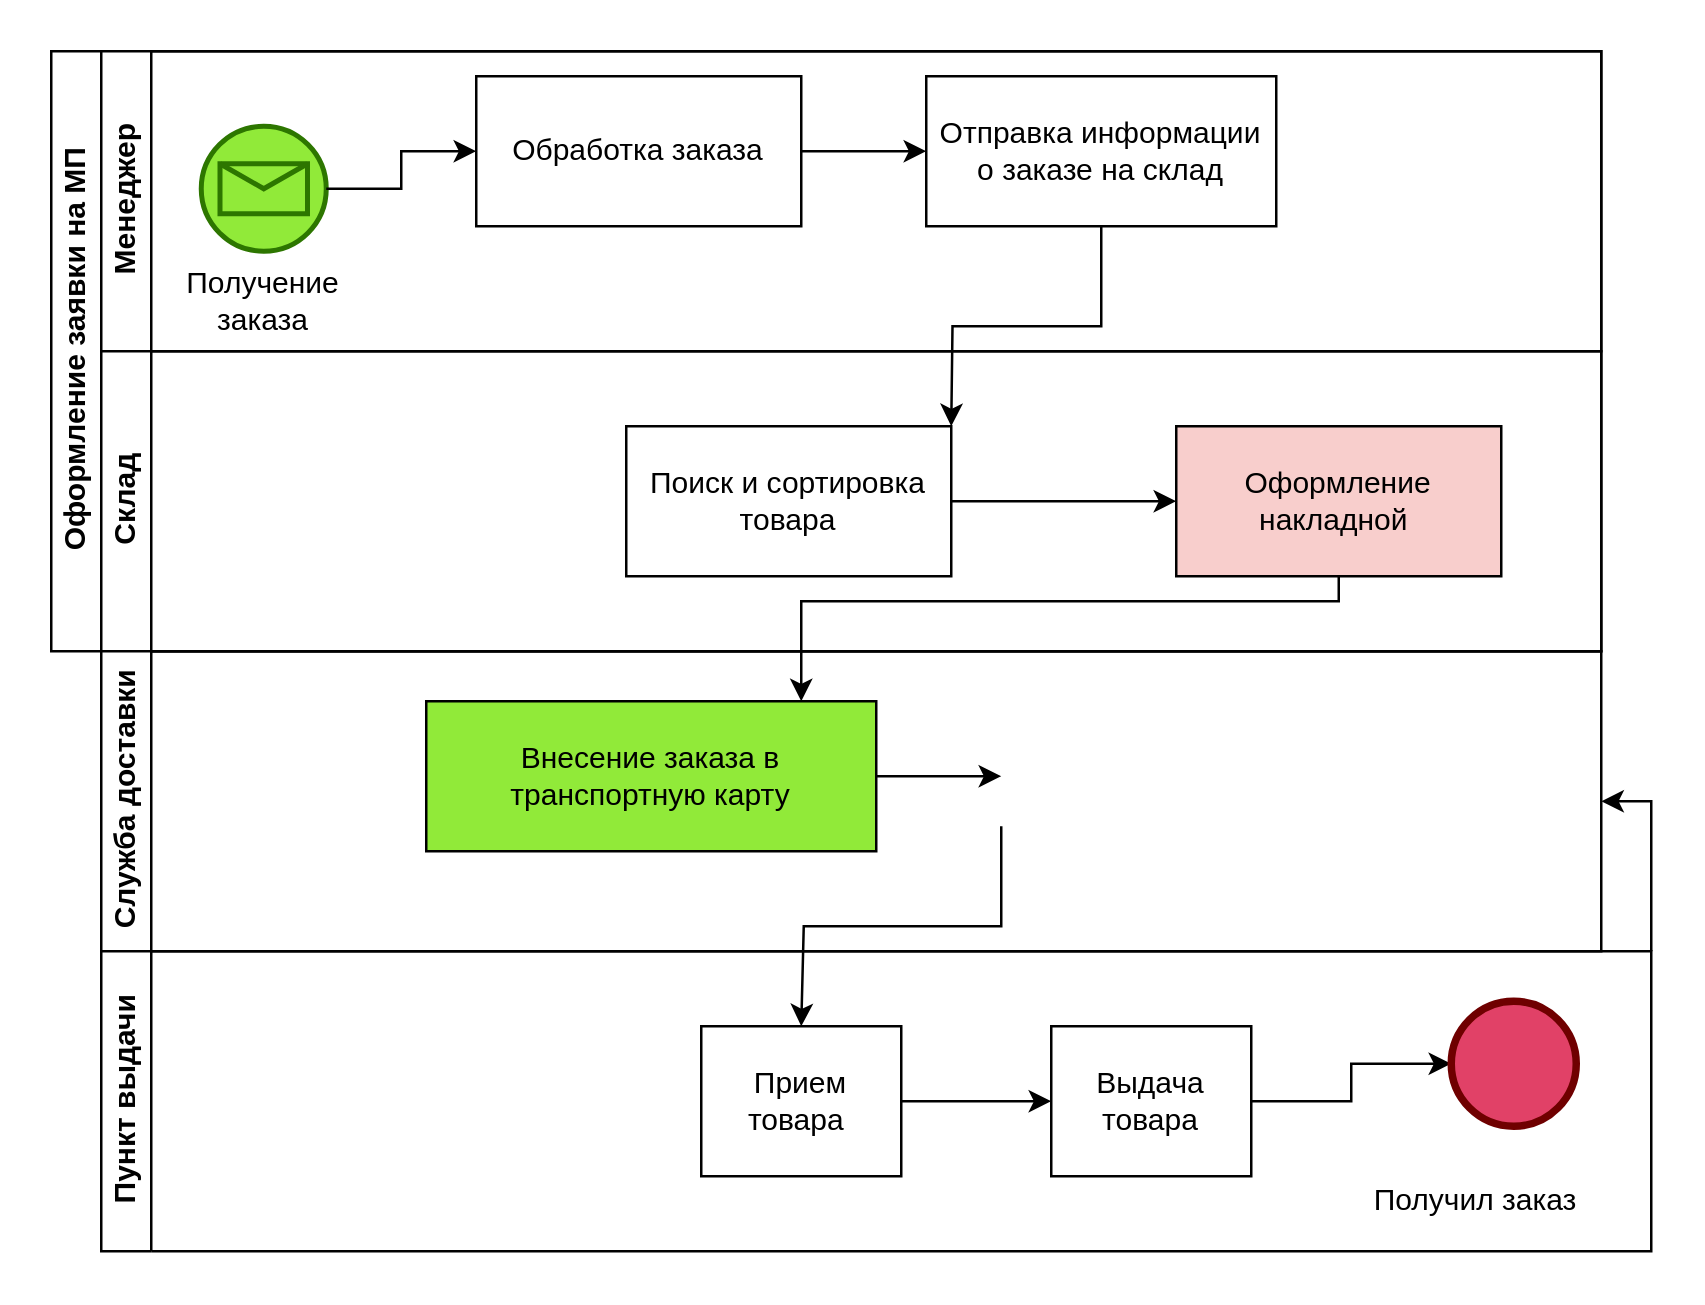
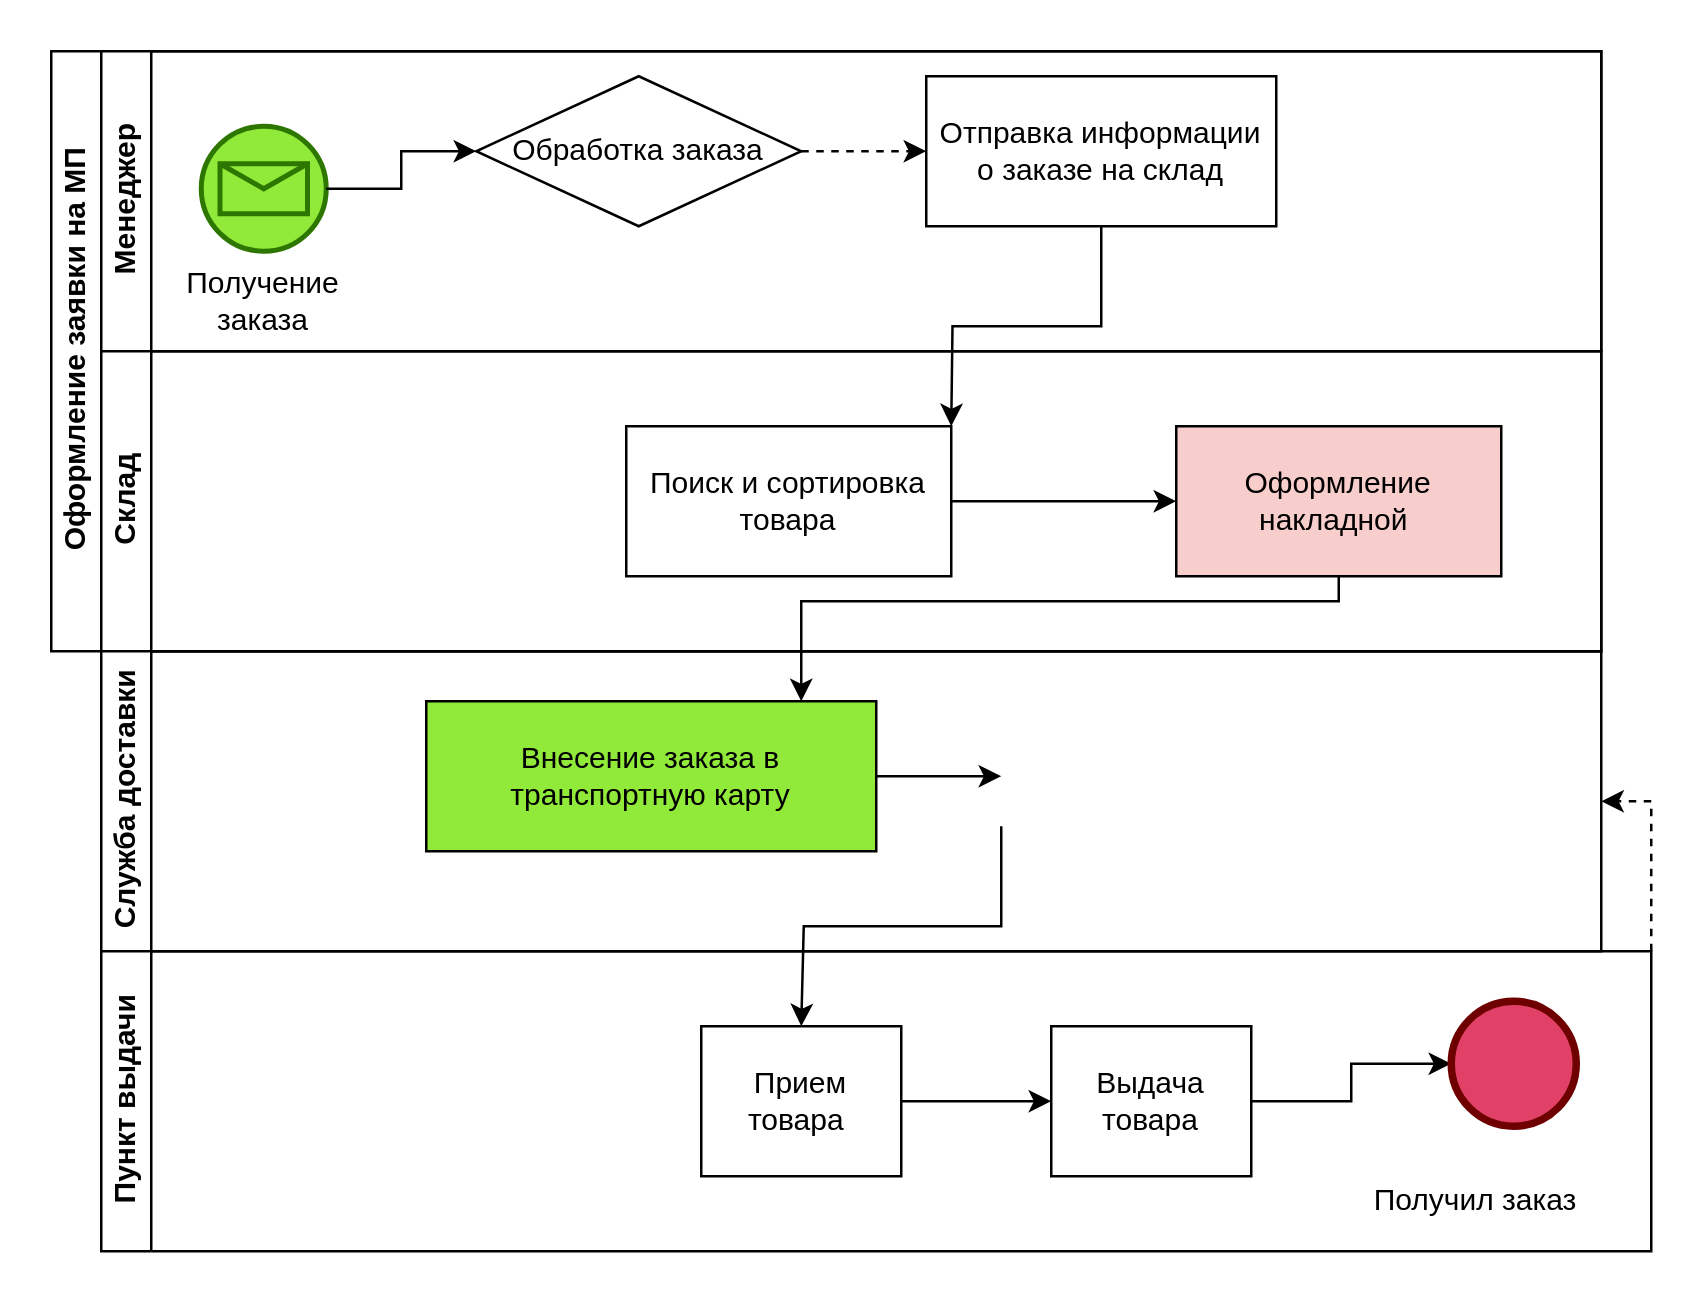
(639, 151) -> (639, 151)
(854, 151) -> (854, 151)
(1651, 859) -> (1651, 859)
